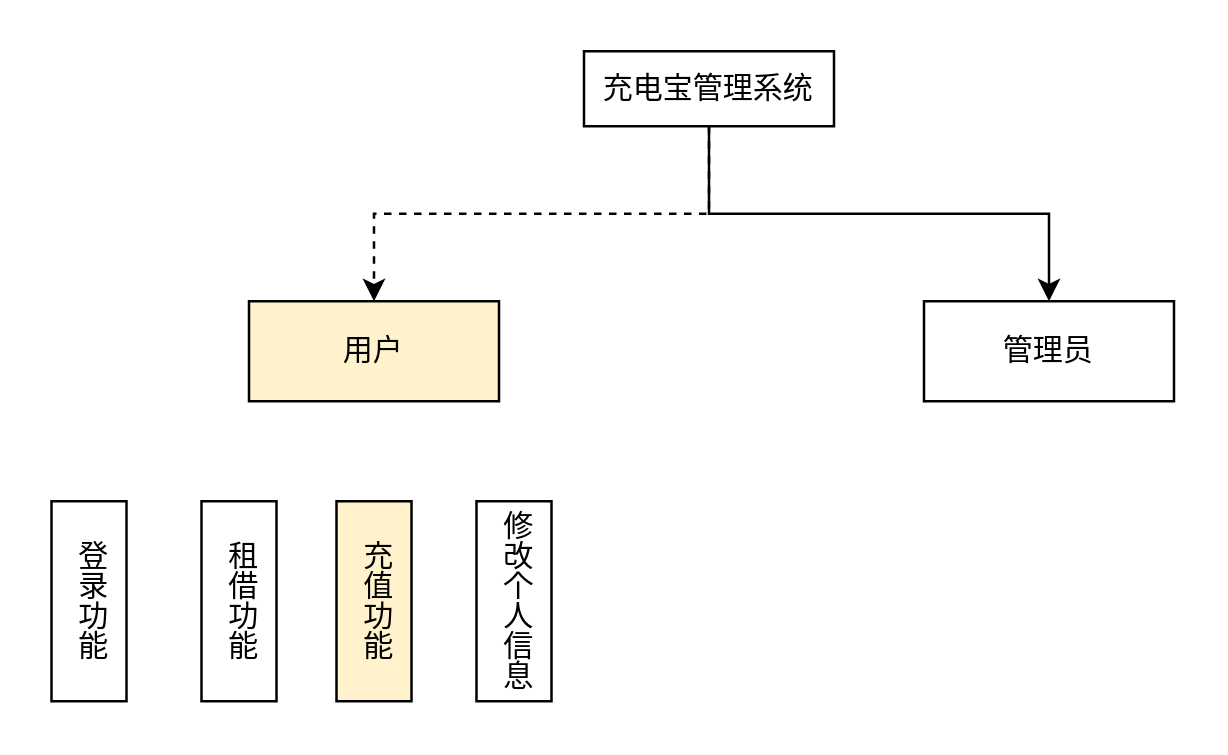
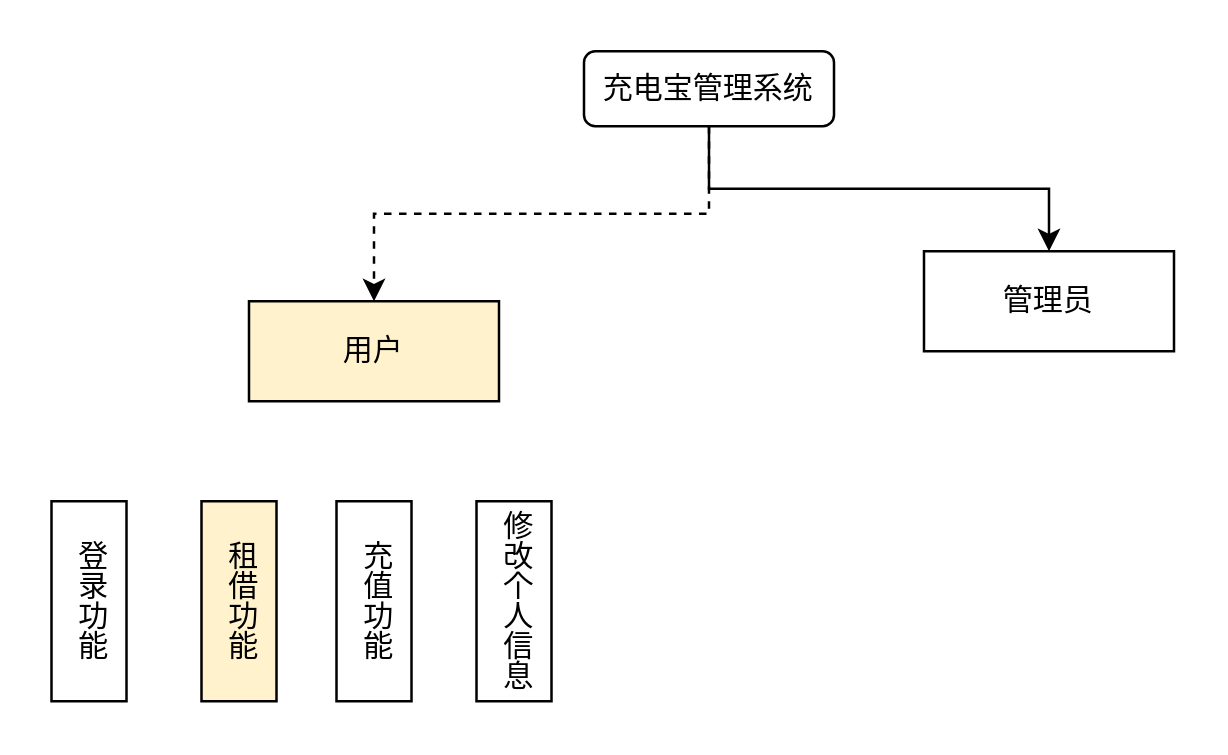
(709, 89) -> (709, 89)
(1049, 351) -> (1049, 301)
(239, 601) -> (239, 601)
(374, 601) -> (374, 601)
